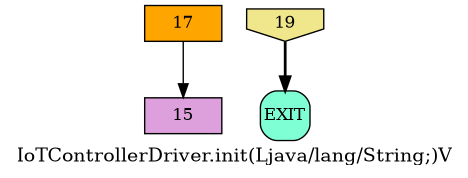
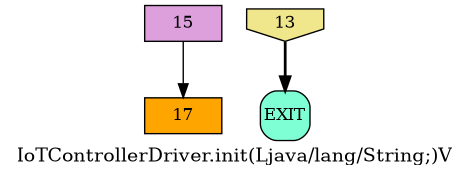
(285, 23) -> (285, 23)
(183, 63) -> (183, 63)
